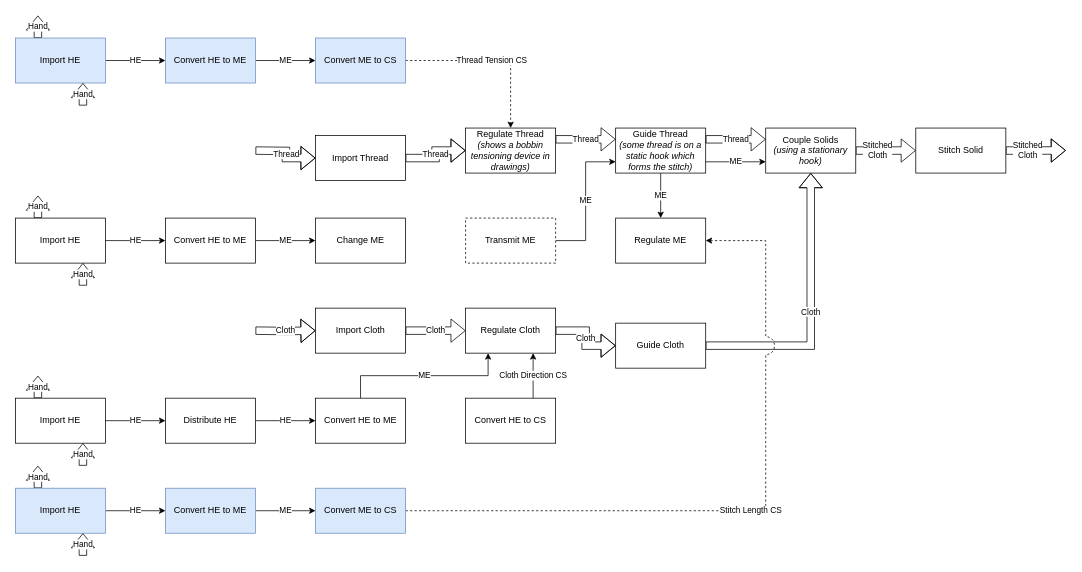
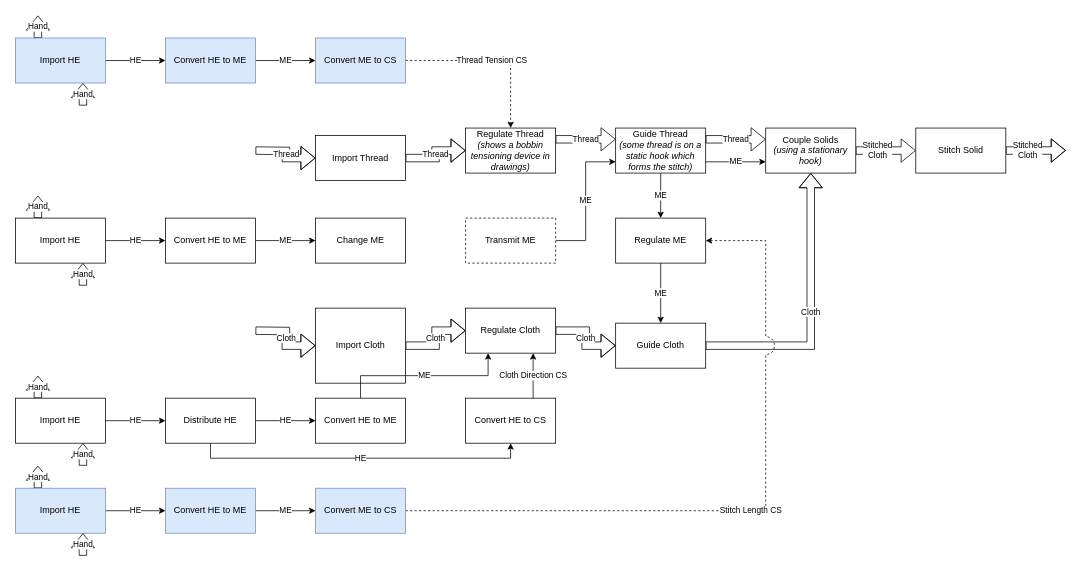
none -> (660, 290)
(360, 330) -> (360, 345)
none -> (357, 458)
